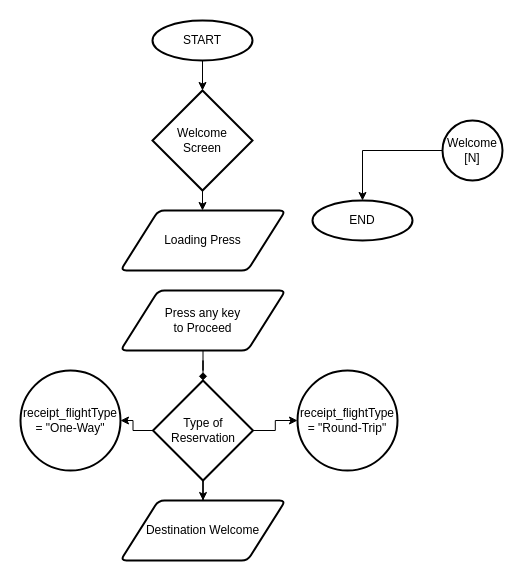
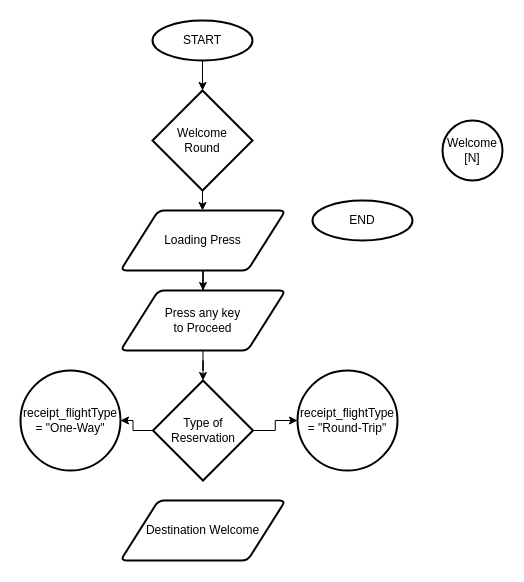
(203, 141) -> (203, 141)
(382, 151) -> none
none -> (203, 285)
(203, 371) -> (203, 372)
(203, 495) -> none
